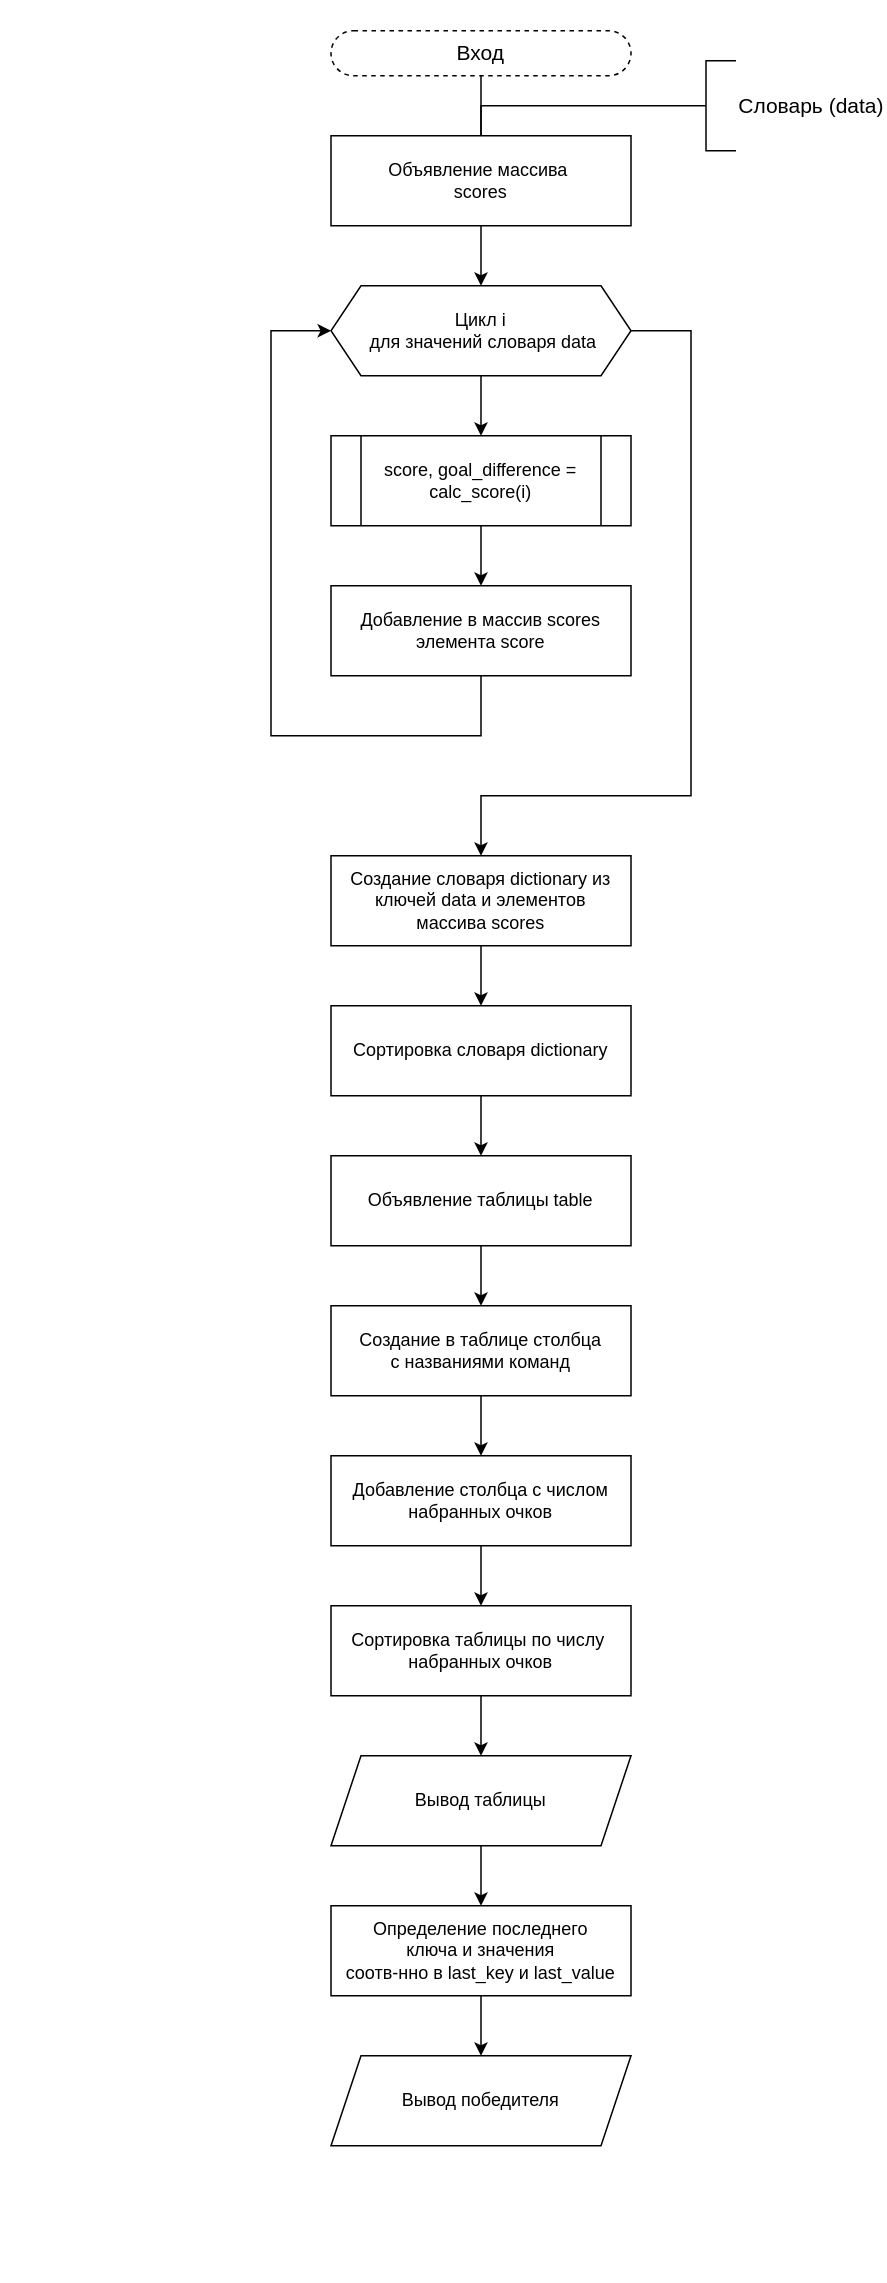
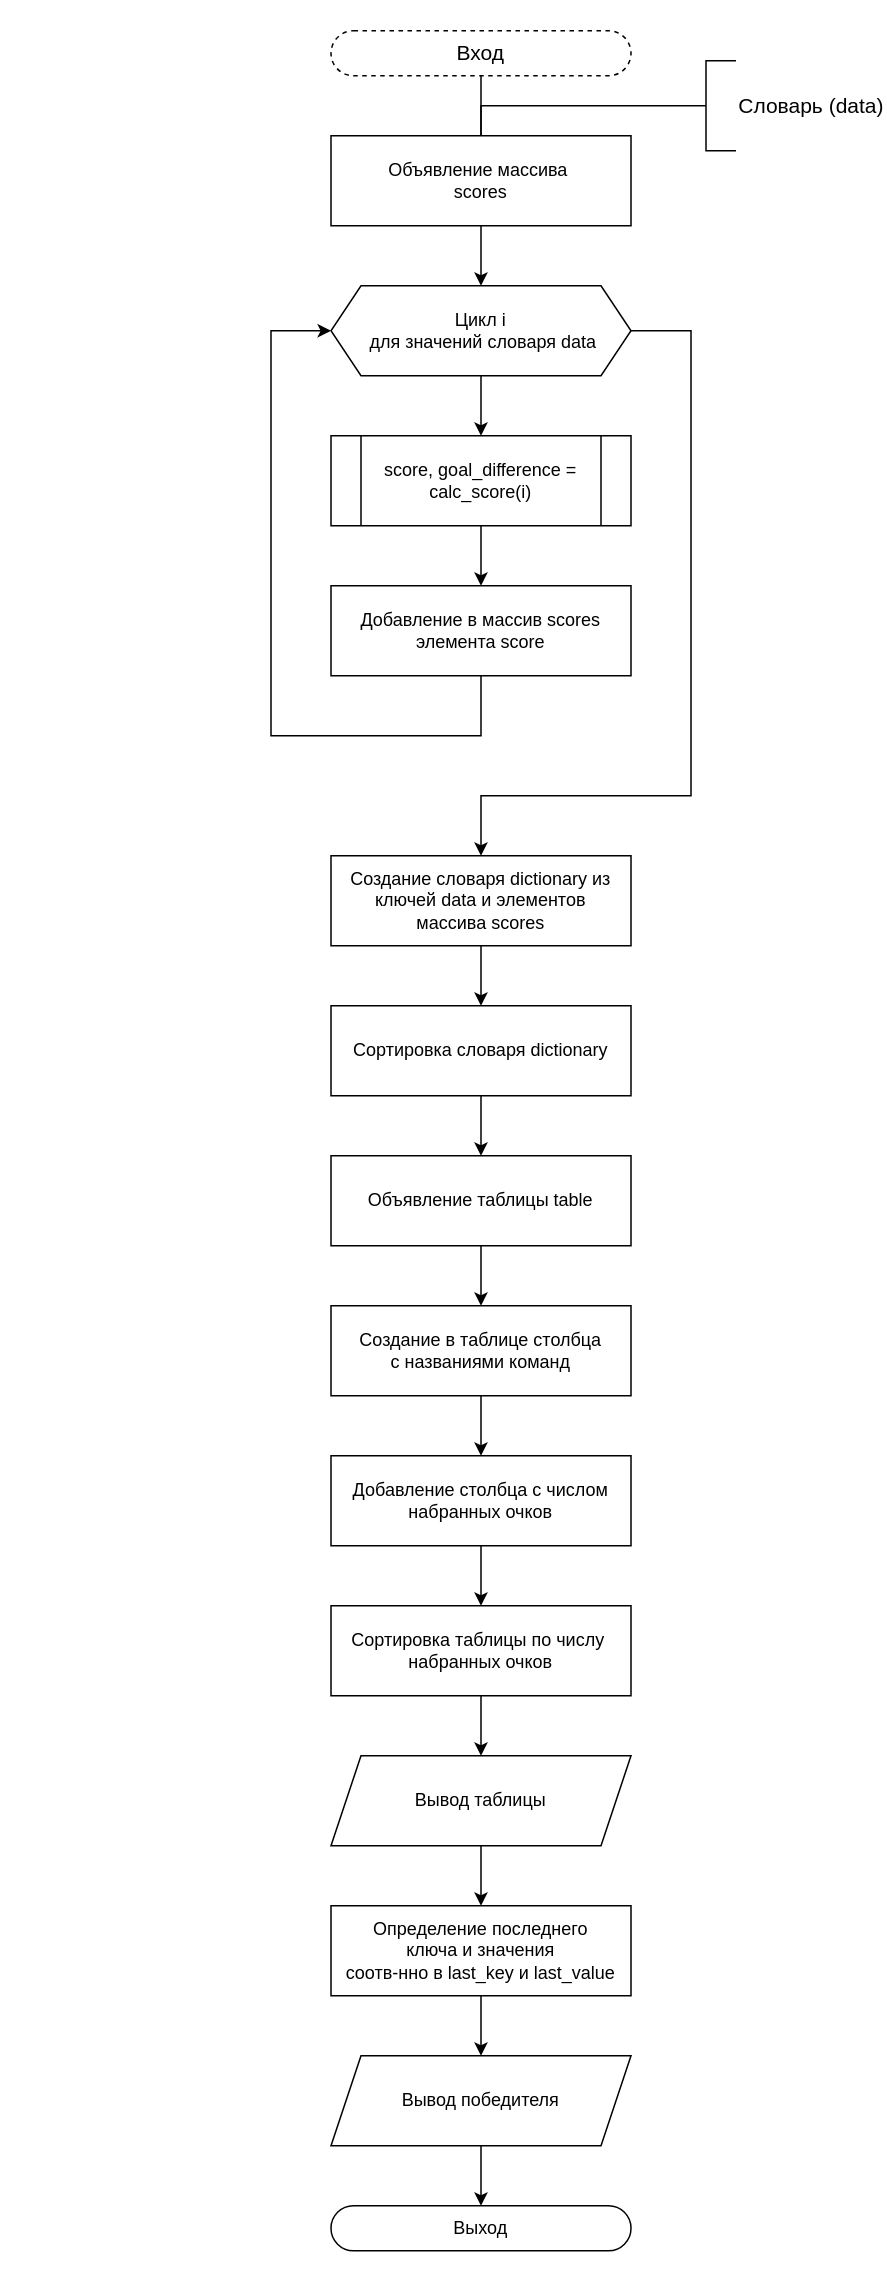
none -> (481, 2171)
none -> (481, 2228)
